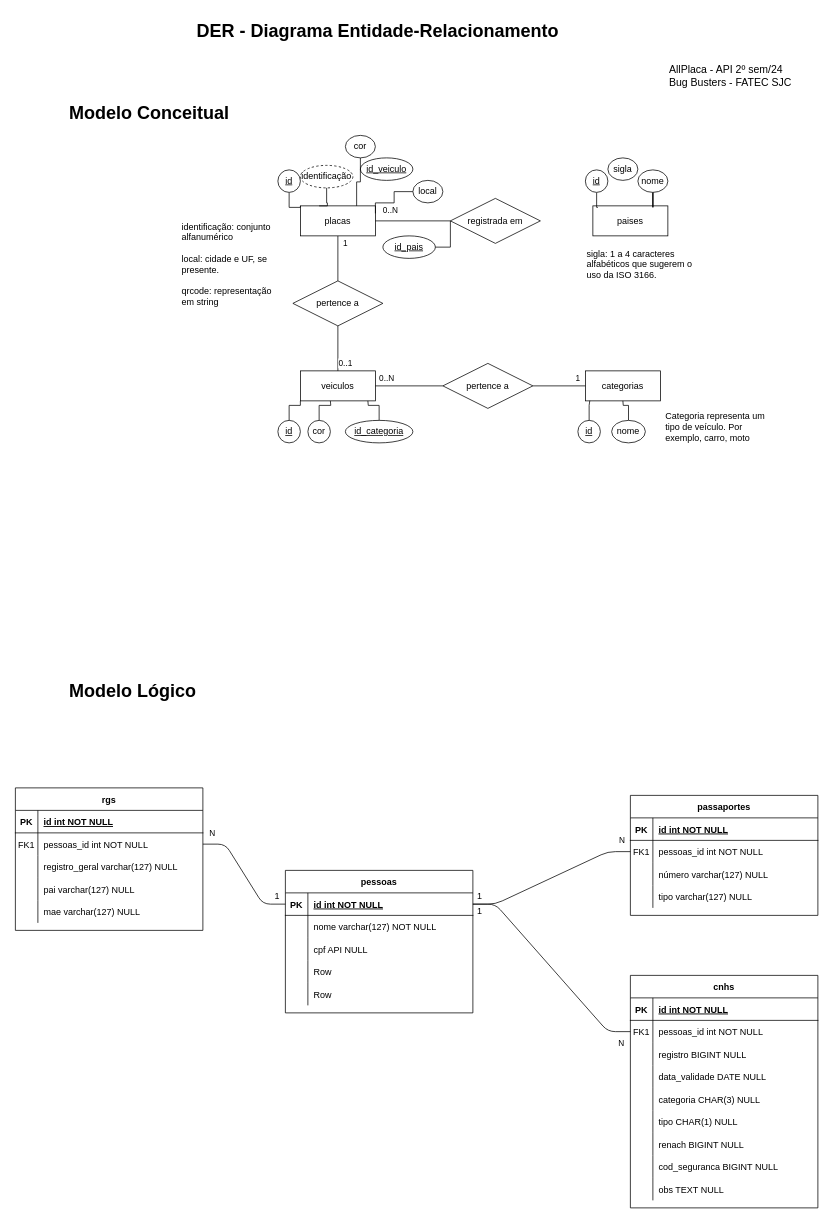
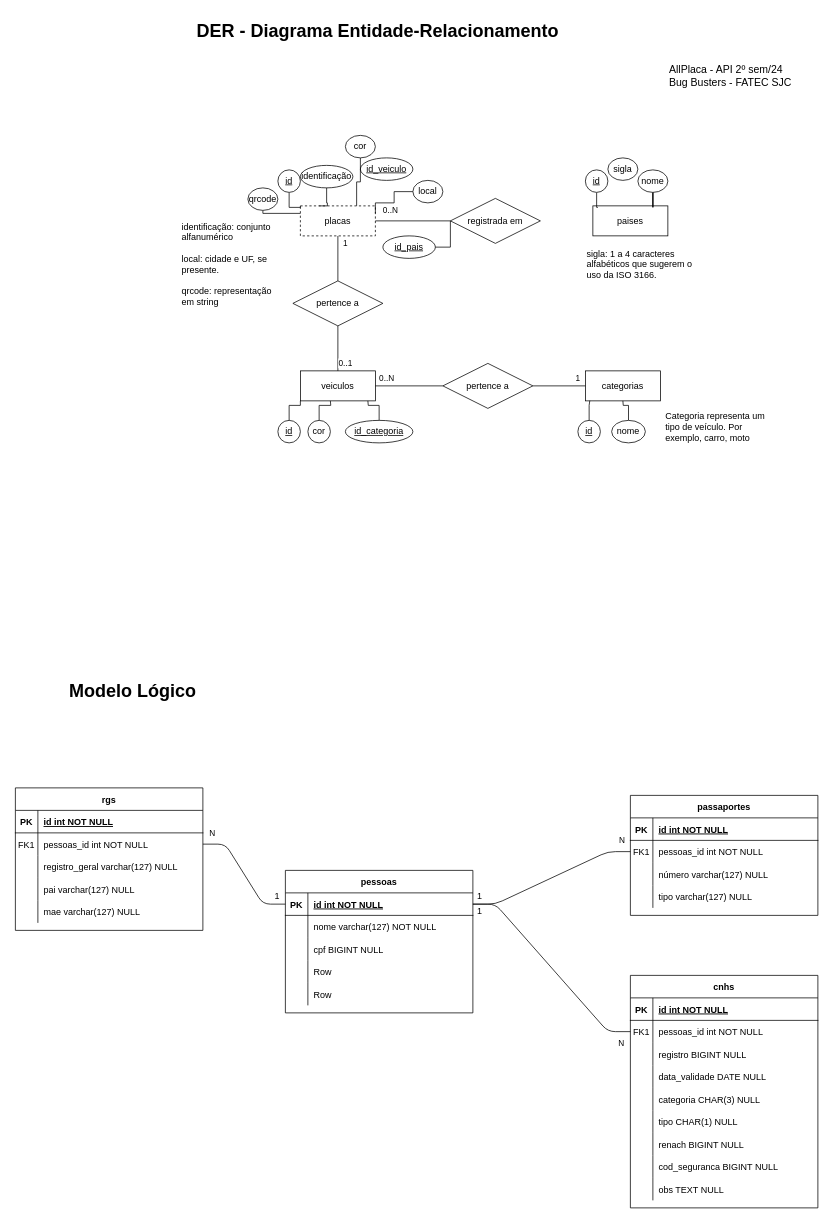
(154, 117) -> none
(327, 177) -> (327, 177)
none -> (263, 199)
none -> (280, 213)
(338, 221) -> (338, 221)
(341, 950) -> (349, 950)
